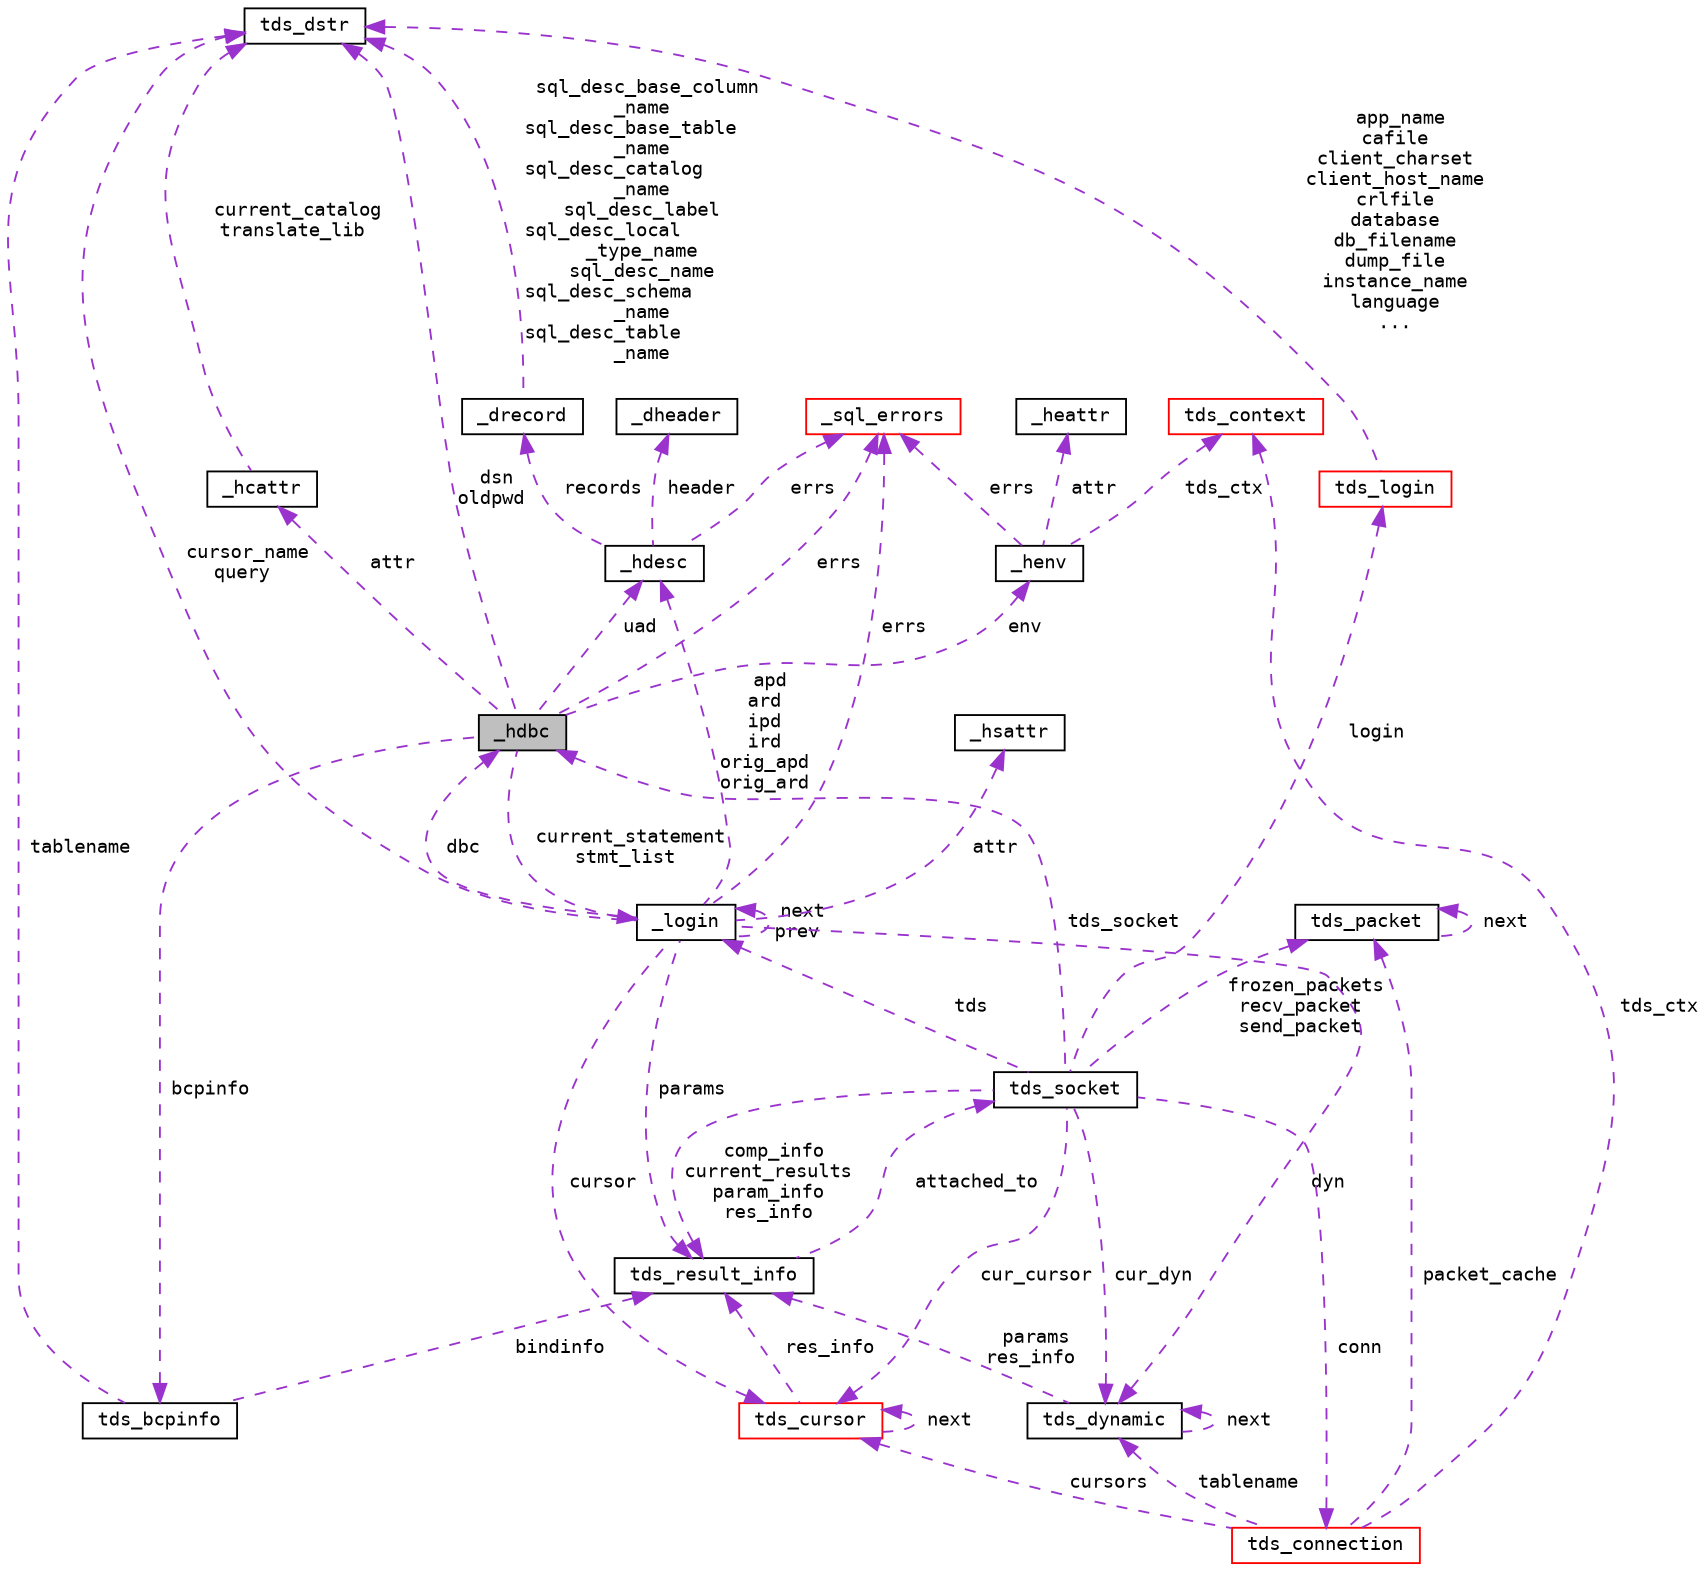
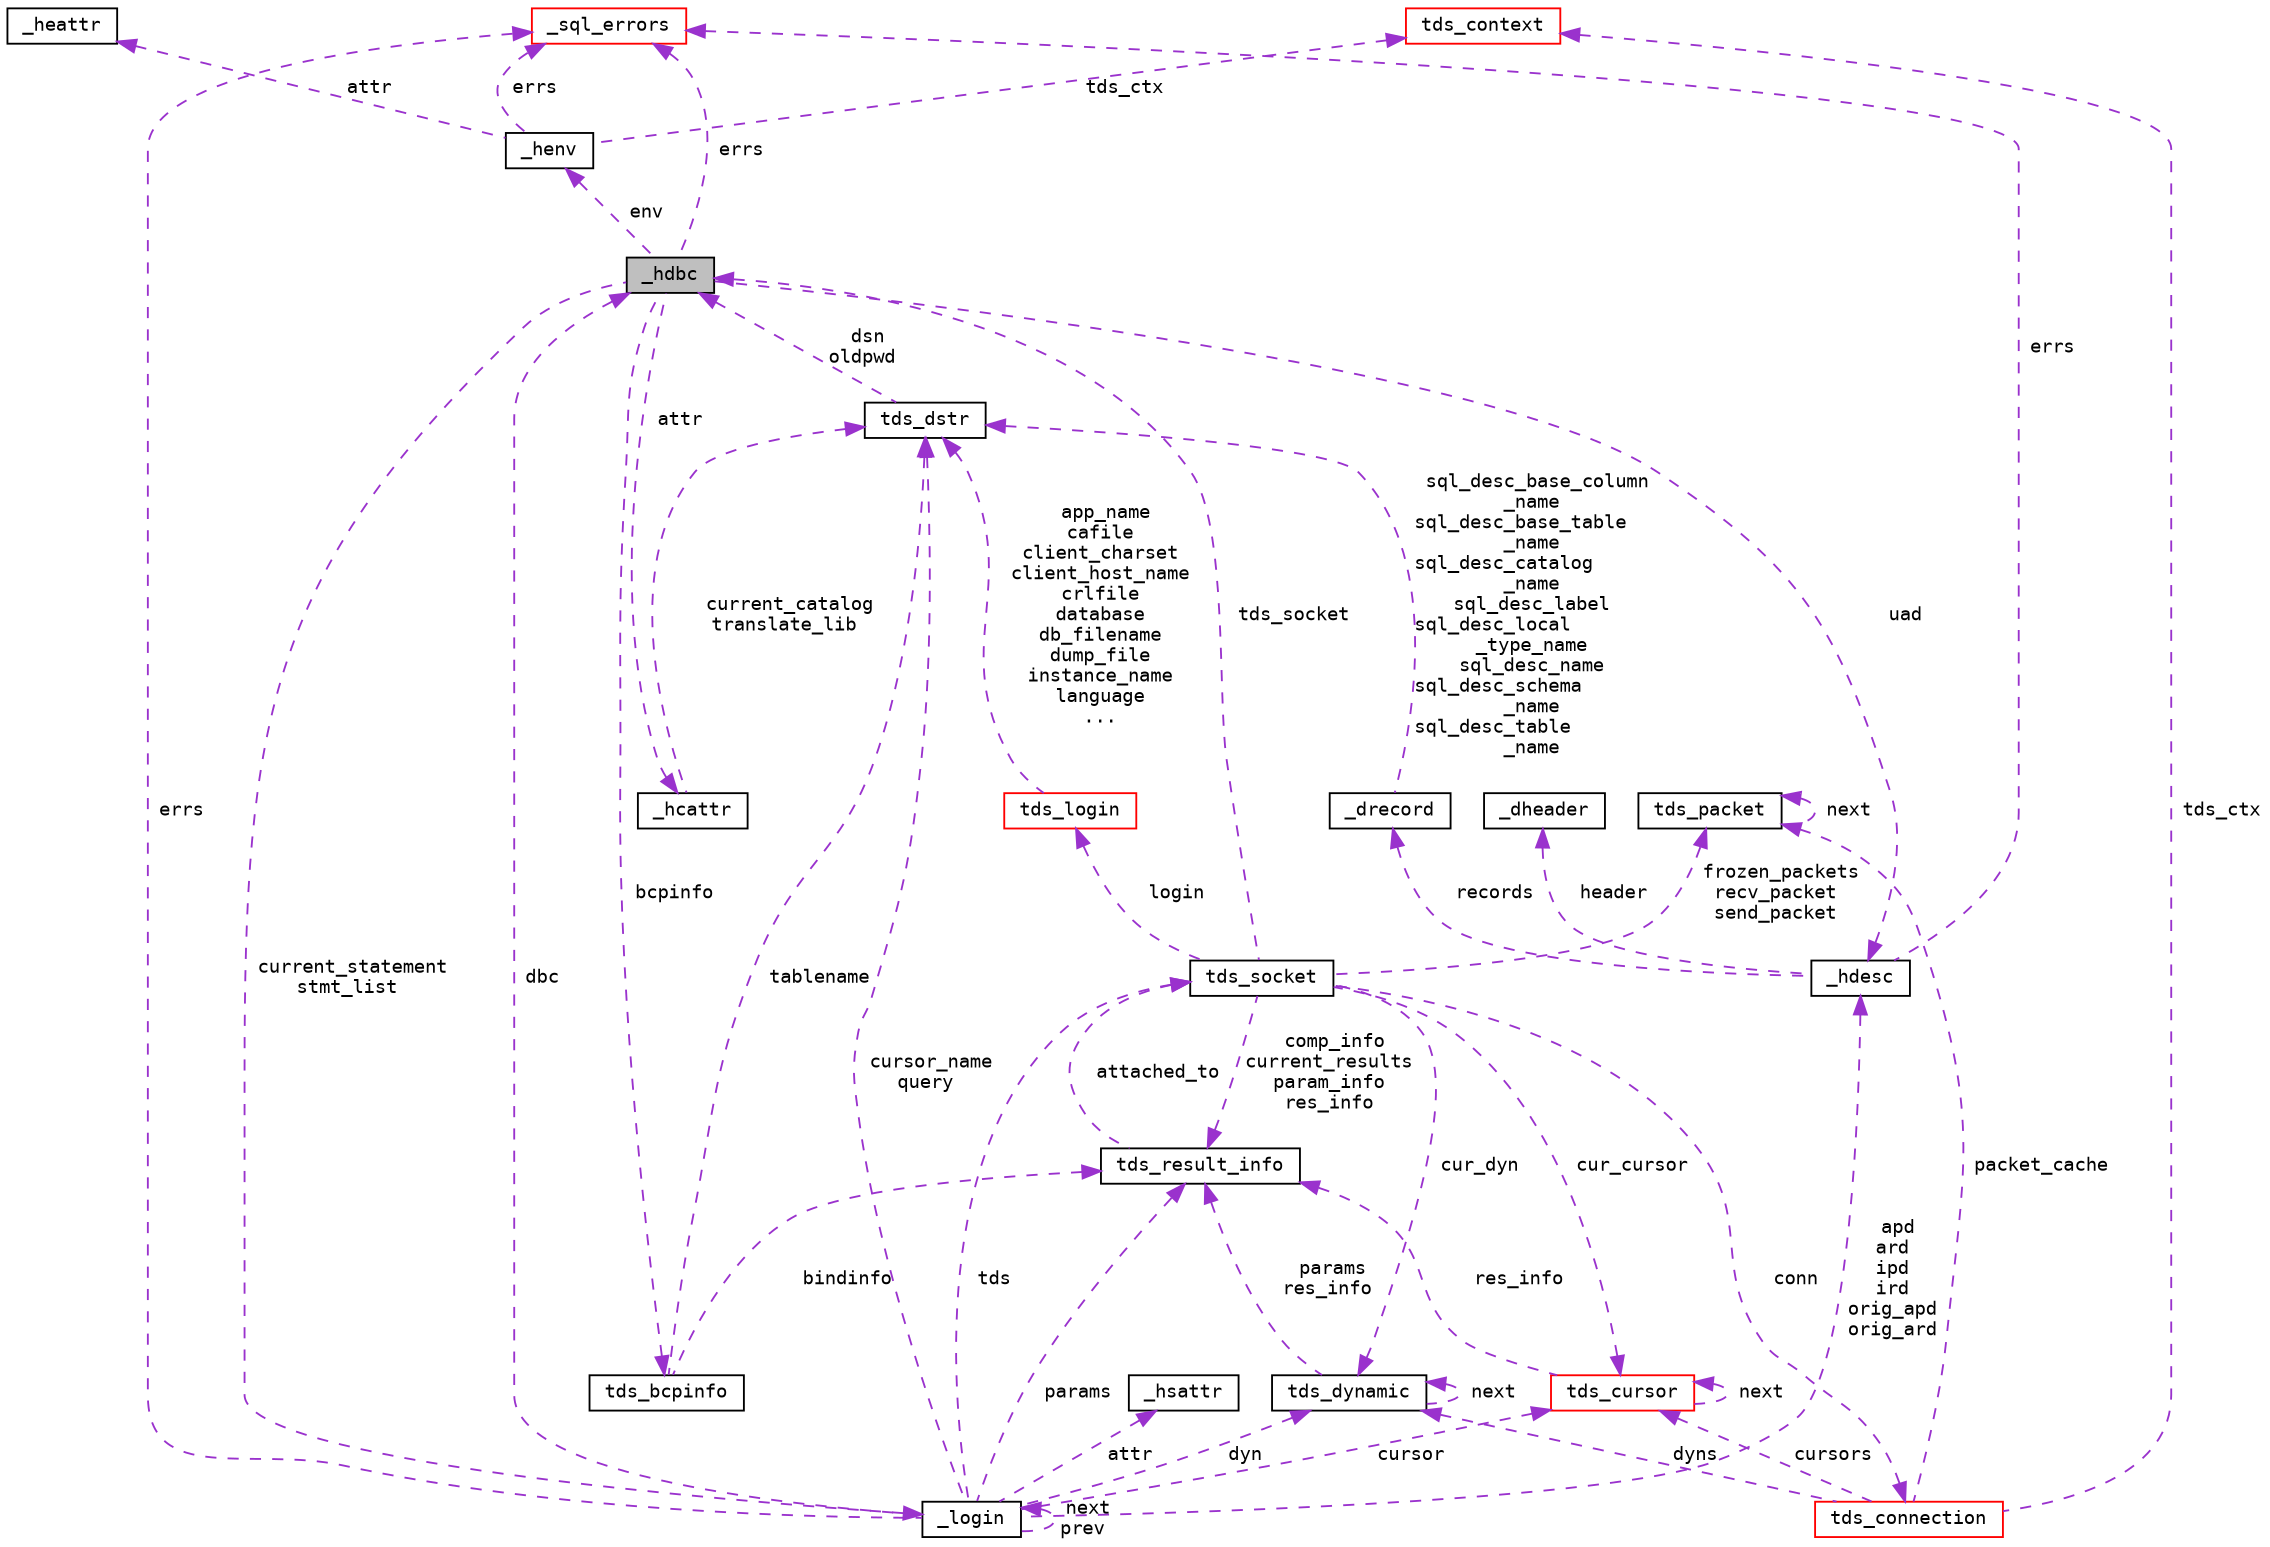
(437, 382) -> (806, 352)
(885, 1010) -> (974, 1195)
(1243, 1483) -> (1690, 1455)
